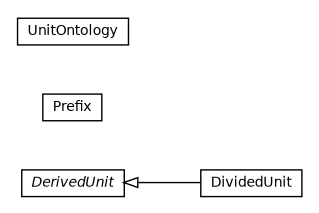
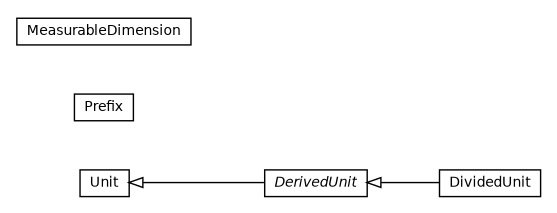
(72, 31) -> none
none -> (104, 31)
none -> (104, 183)
